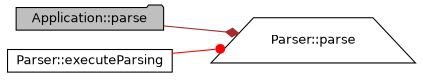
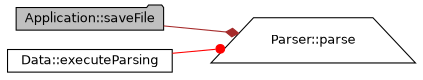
(90, 19) -> (90, 19)
(90, 61) -> (90, 61)
